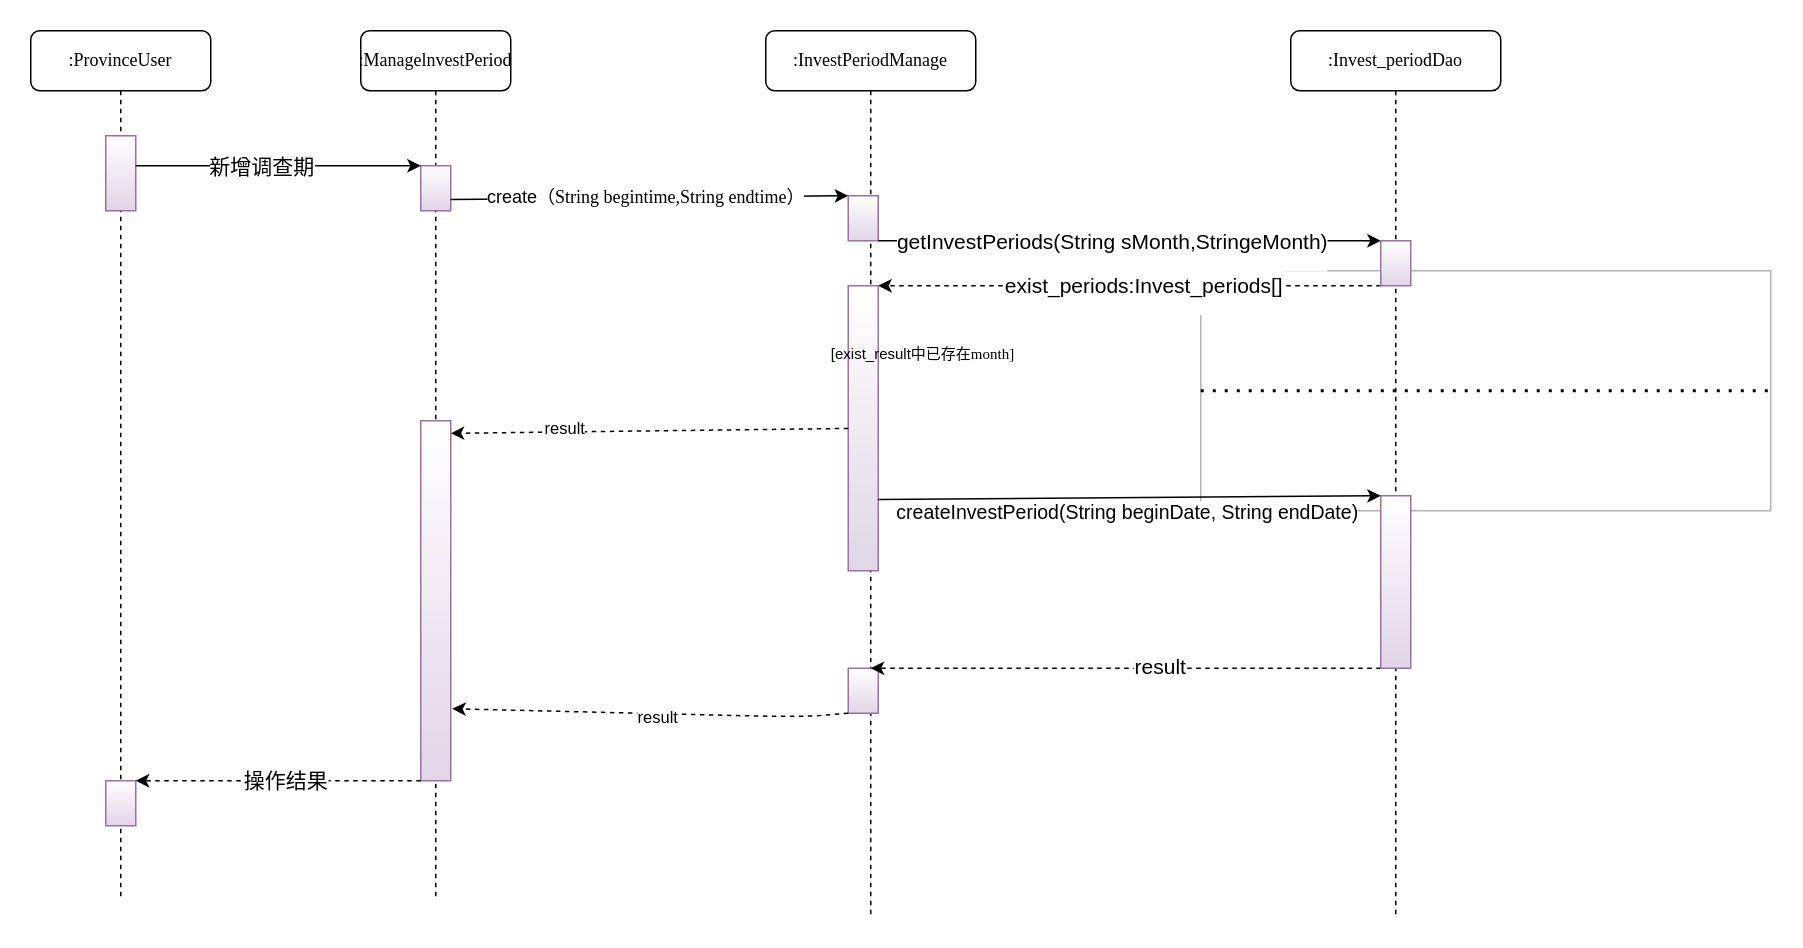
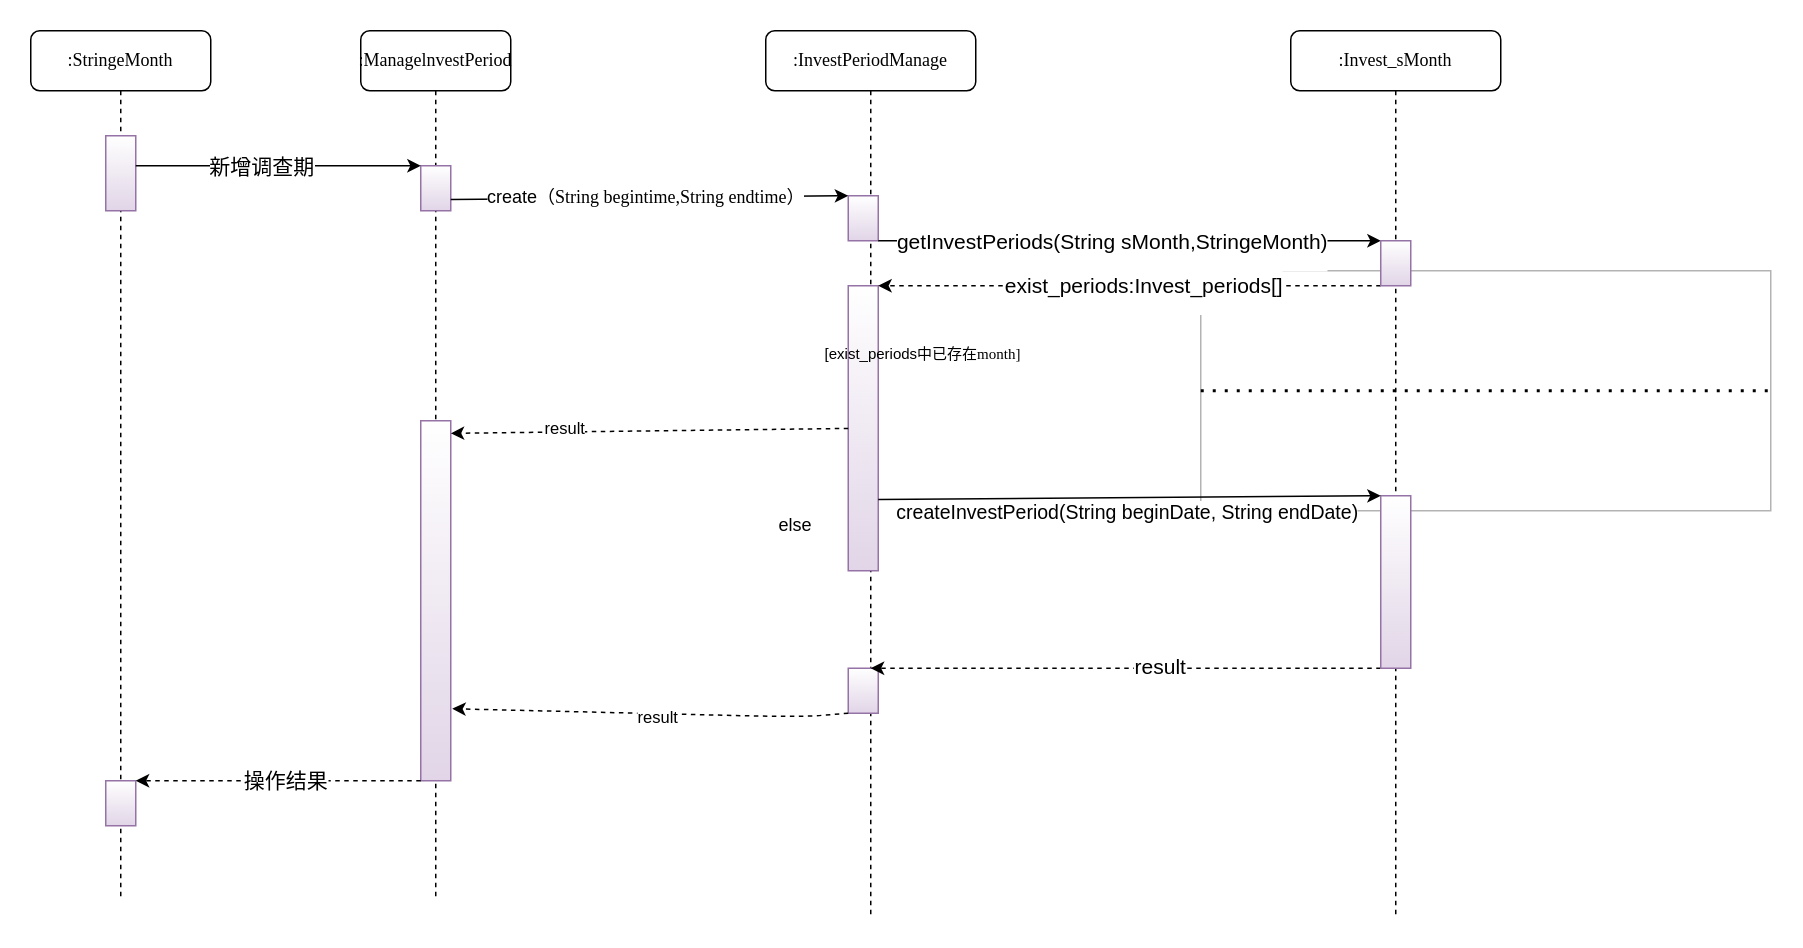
(121, 61) -> (121, 61)
(1396, 61) -> (1396, 61)
(923, 353) -> (923, 353)
none -> (796, 526)
